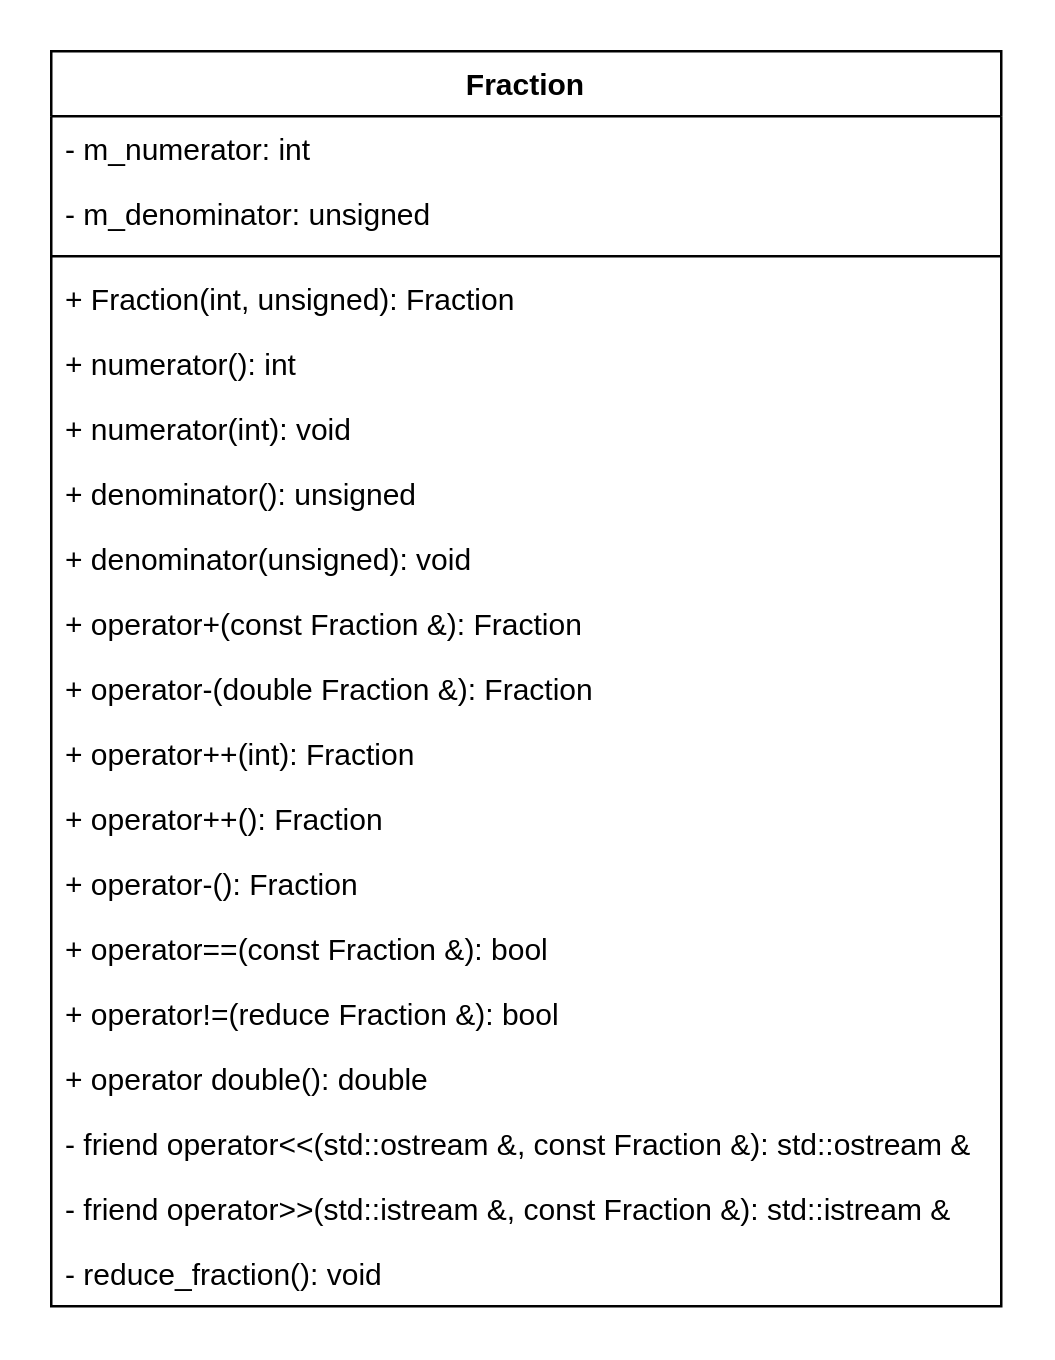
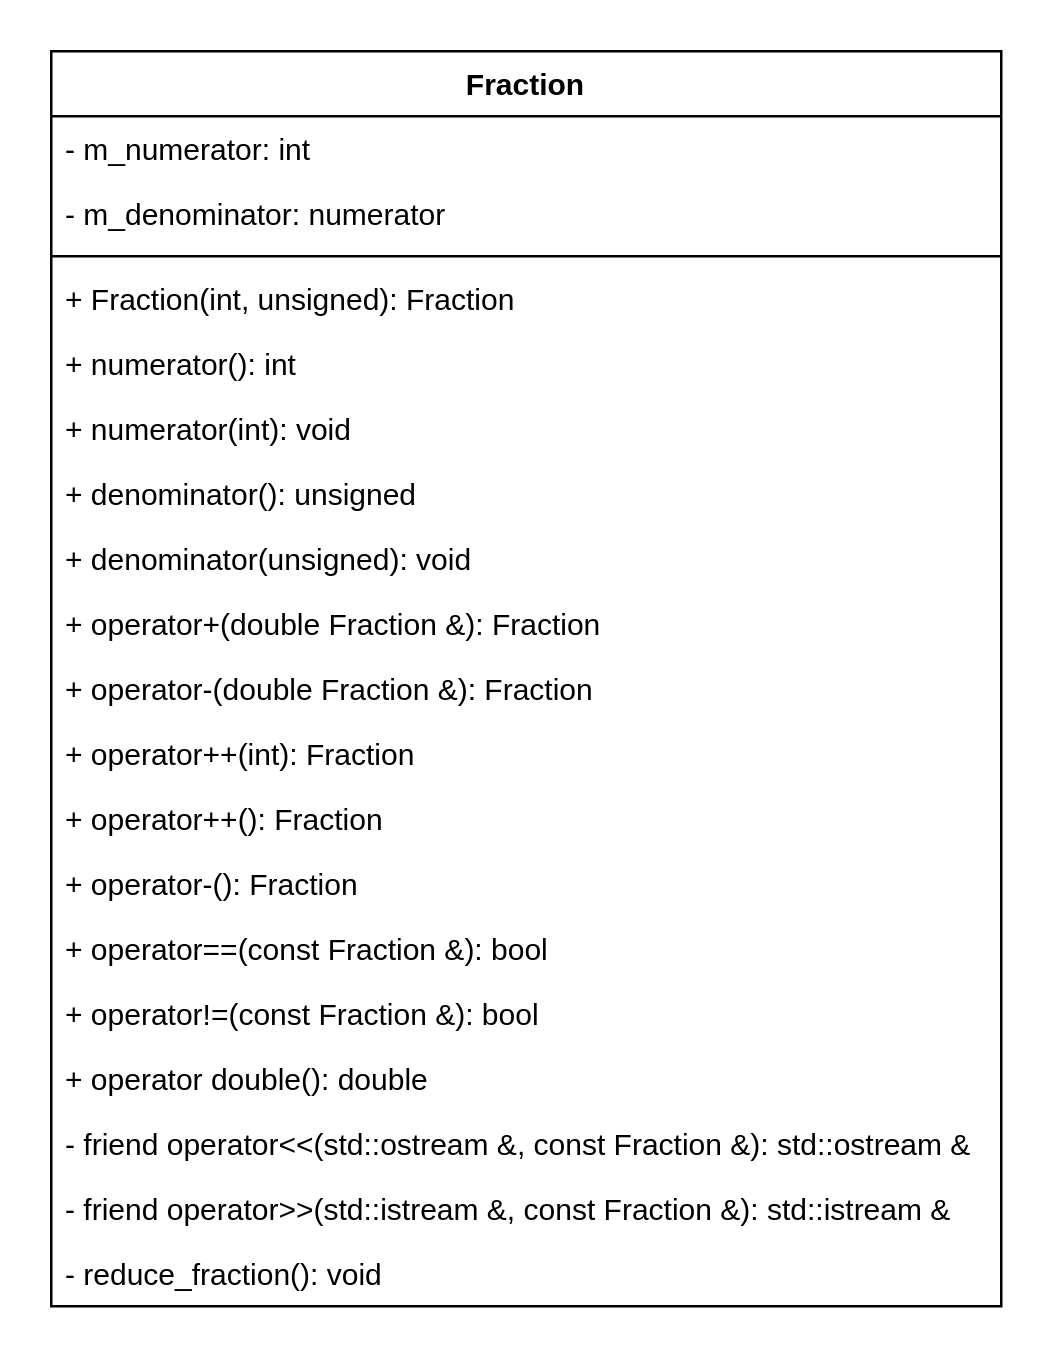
(256, 215) -> (268, 215)
(369, 625) -> (374, 625)
(345, 1015) -> (336, 1015)
